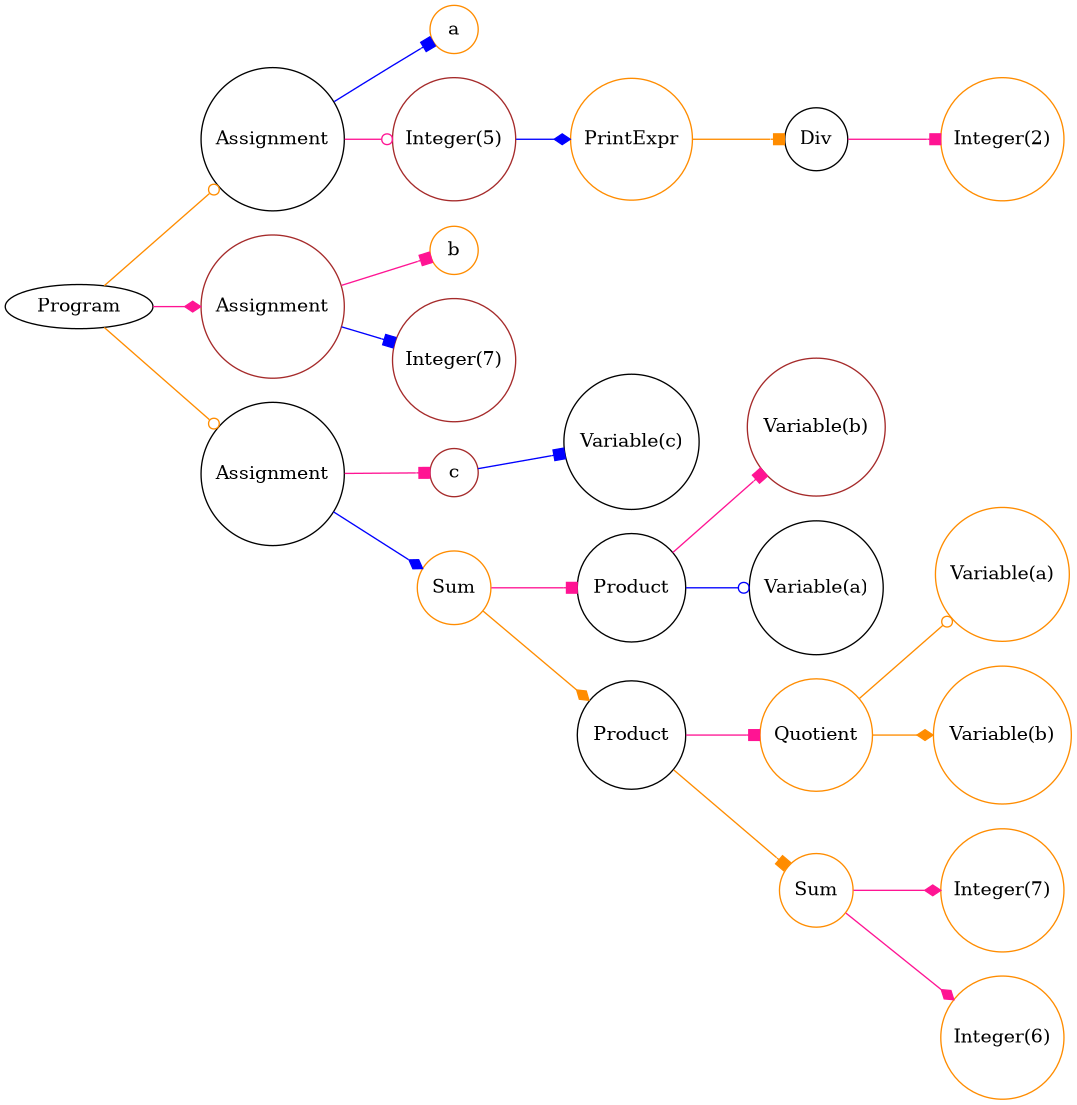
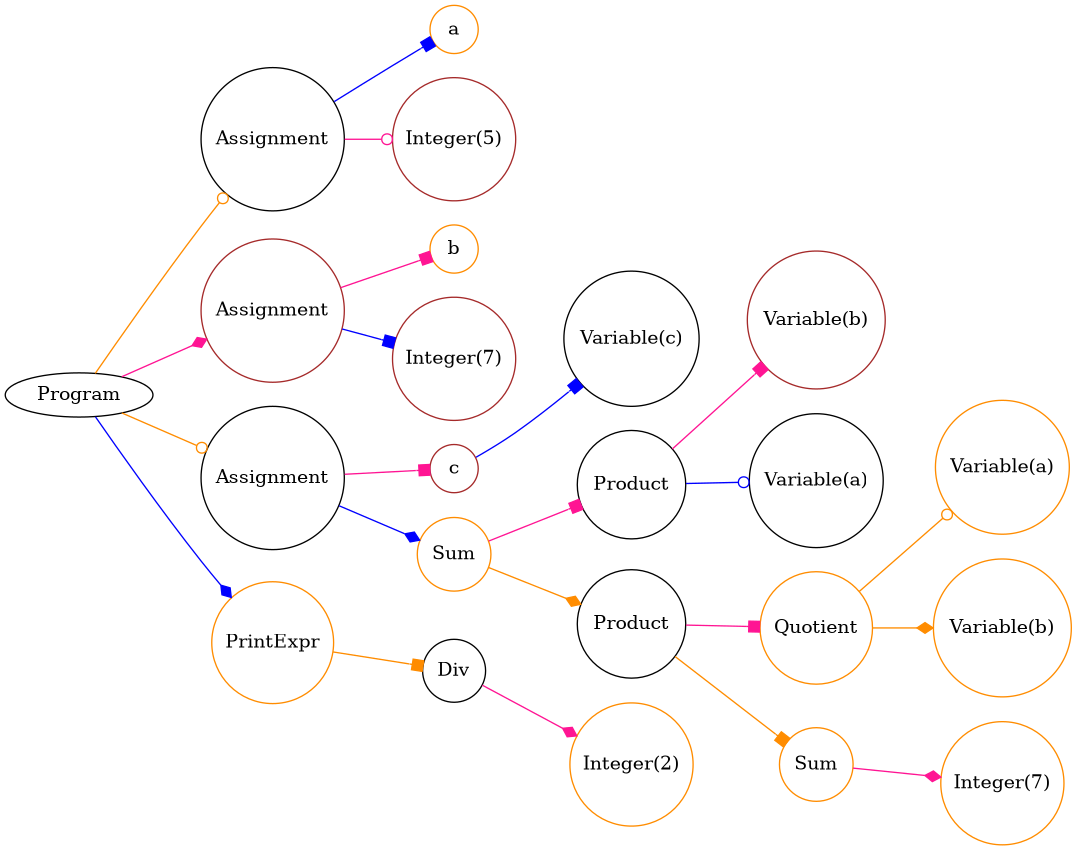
(535, 139) -> (156, 502)
(887, 139) -> (522, 707)
(1002, 1038) -> none
